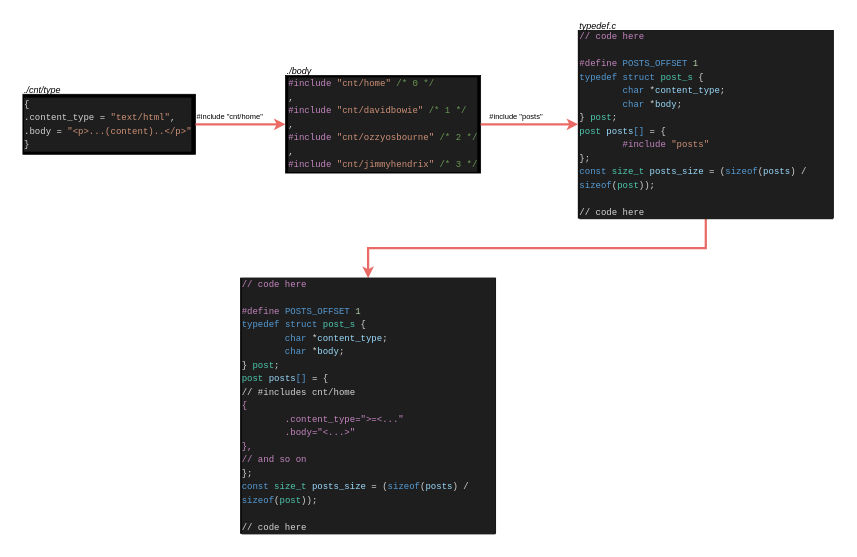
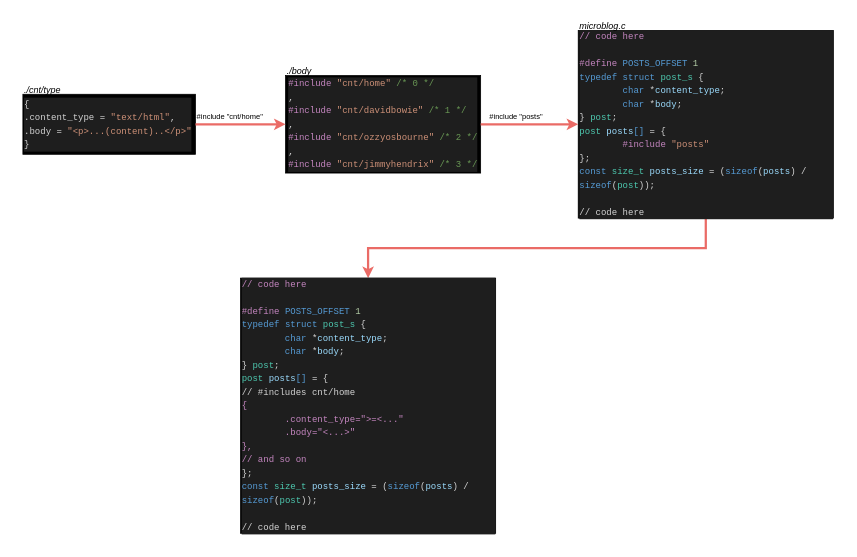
(601, 27) -> (604, 27)
